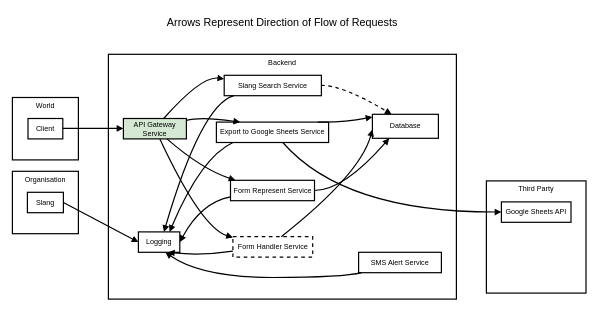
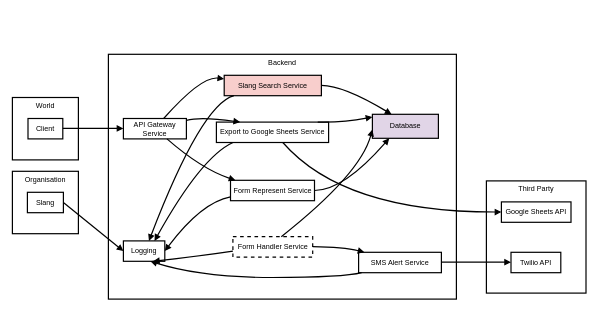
(282, 21) -> none
(273, 86) -> (273, 86)
(356, 95) -> (356, 95)
(405, 126) -> (405, 126)
(155, 129) -> (155, 129)
(204, 216) -> none
(159, 242) -> (144, 251)
none -> (335, 247)
none -> (473, 262)
none -> (536, 263)
